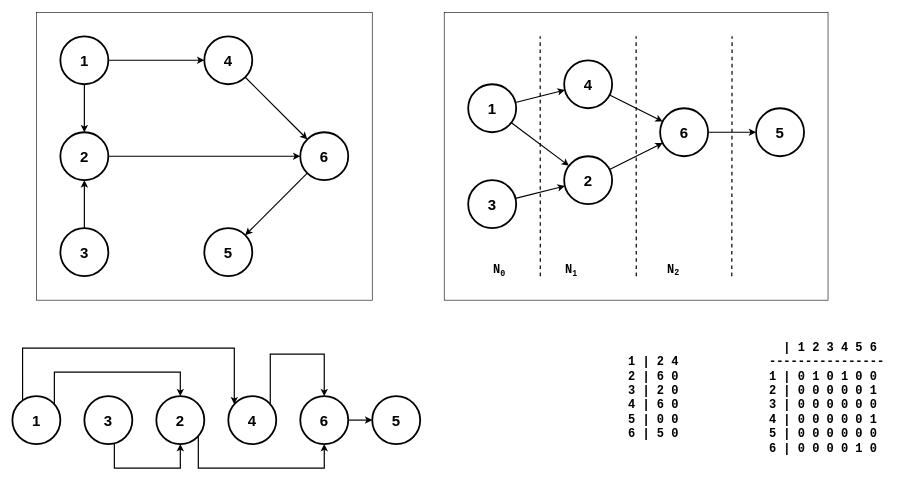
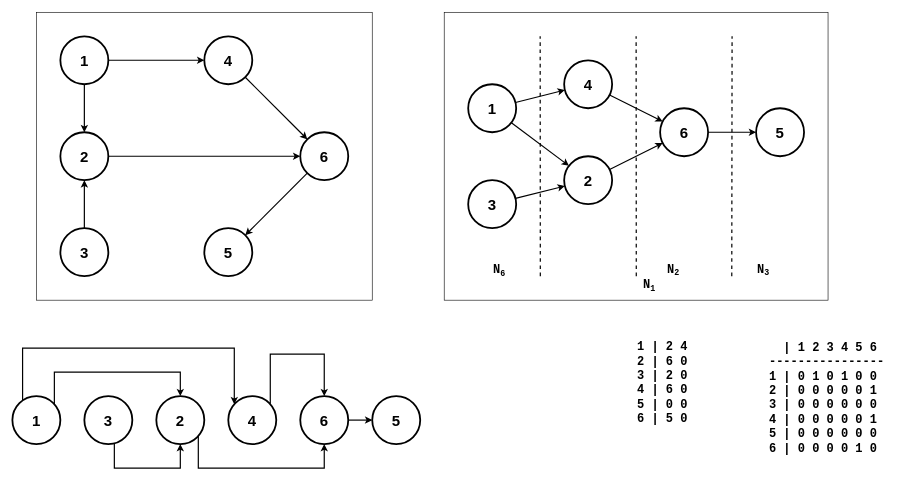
none -> (765, 270)
(500, 271) -> (500, 271)
(573, 271) -> (651, 286)
(660, 398) -> (669, 383)
